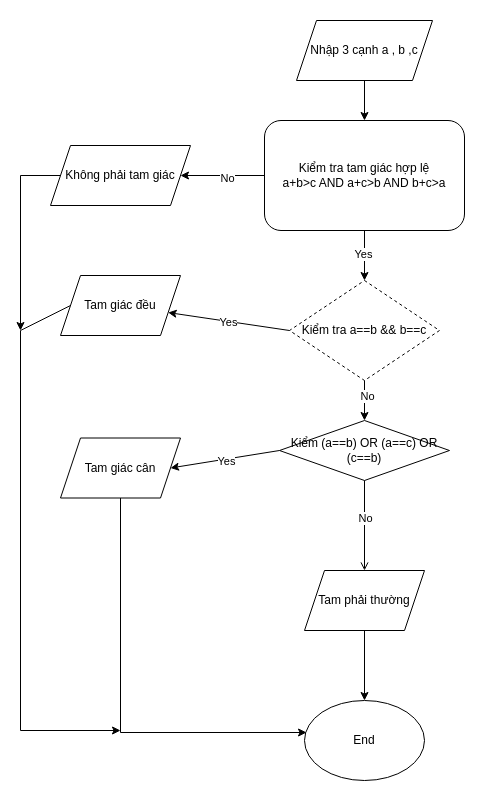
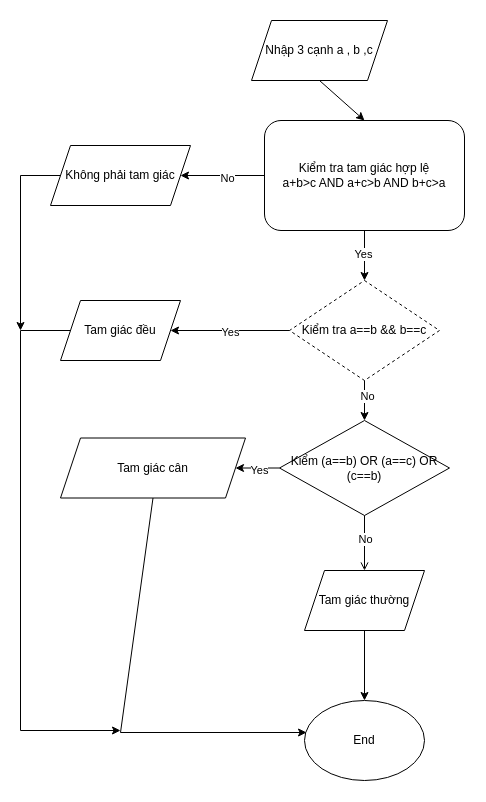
(365, 51) -> (320, 51)
(121, 306) -> (121, 331)
(365, 451) -> (365, 468)
(121, 468) -> (153, 468)
(365, 601) -> (365, 601)
